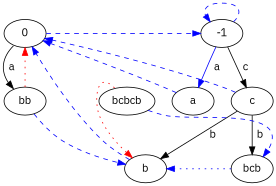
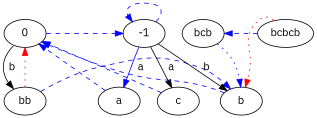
(12, 67) -> (12, 67)
(247, 67) -> (171, 67)
(252, 131) -> none
(202, 133) -> (202, 74)
